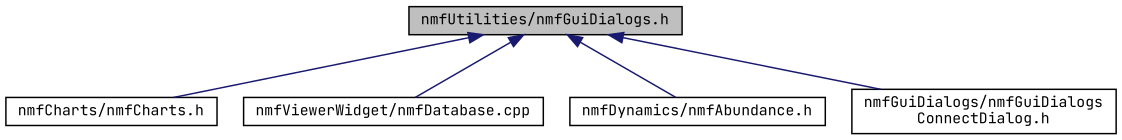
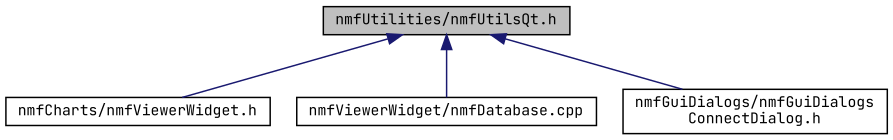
(546, 21) -> (447, 21)
(111, 111) -> (138, 111)
(698, 111) -> none
